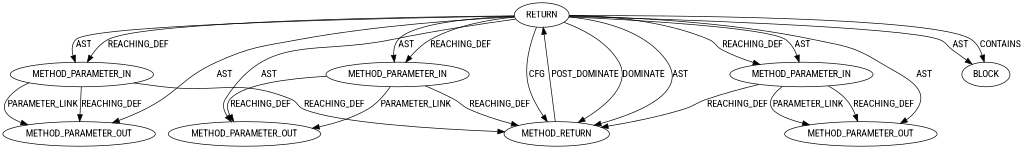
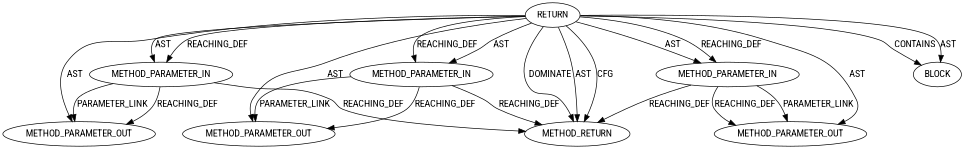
(550, 78) -> none
